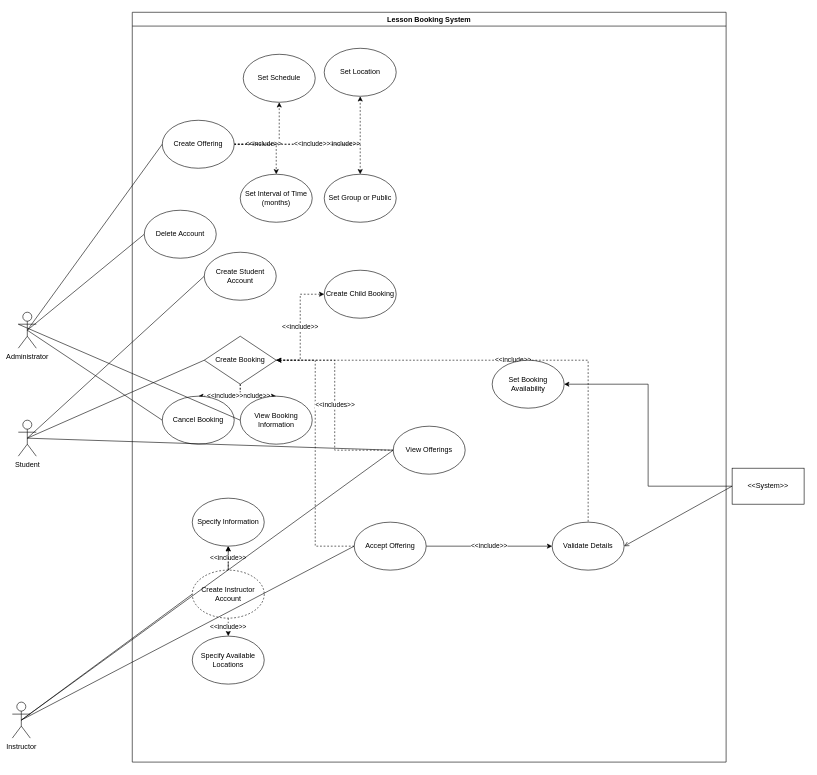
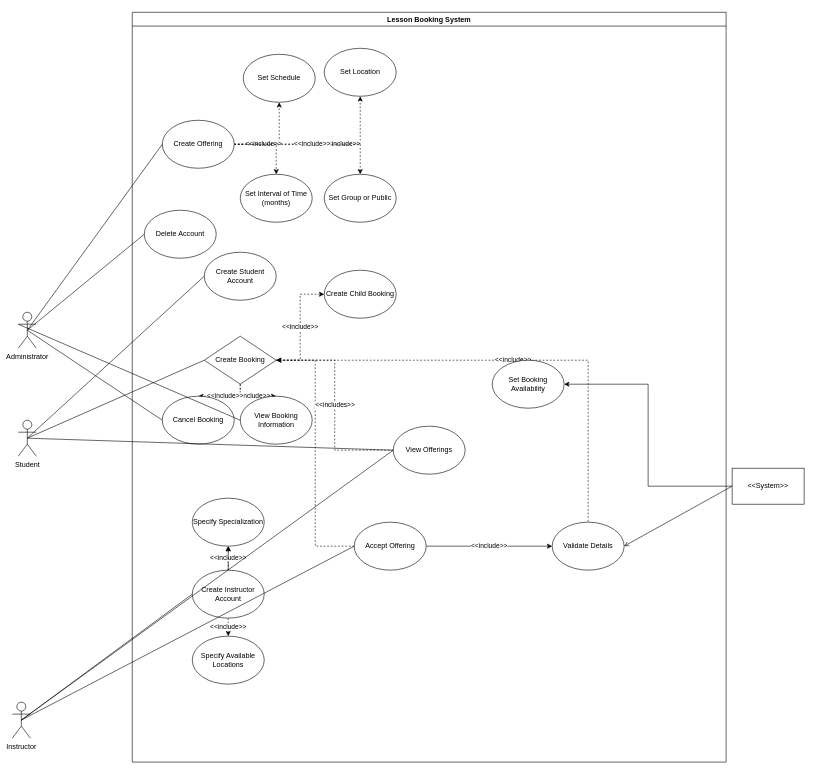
(228, 522) -> (228, 522)
(228, 594) -> (228, 594)
